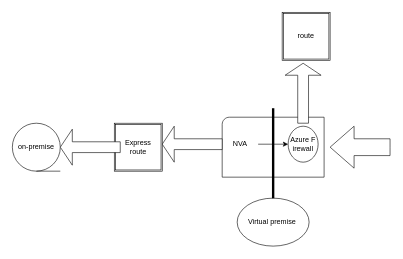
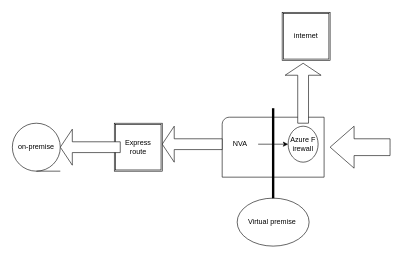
(306, 36) -> (306, 36)
